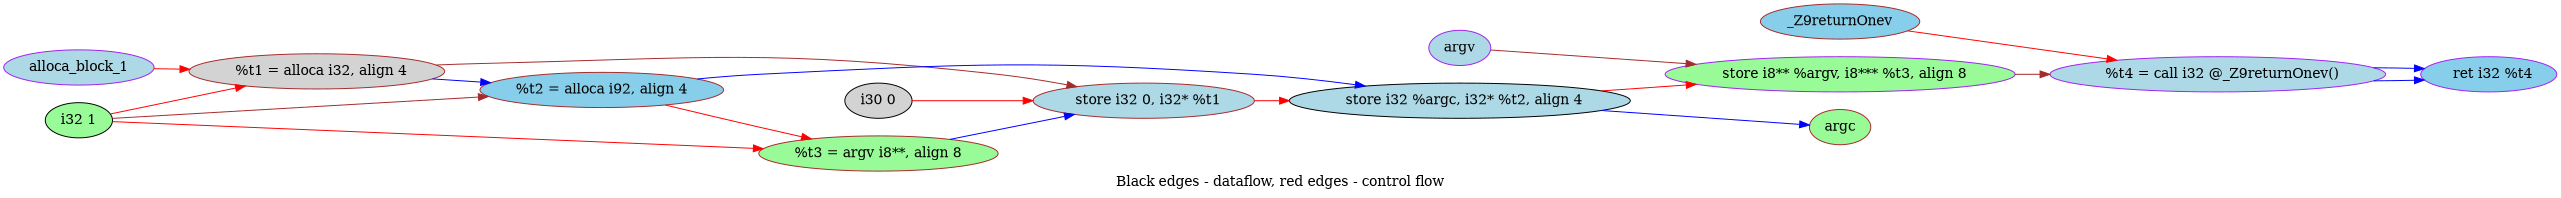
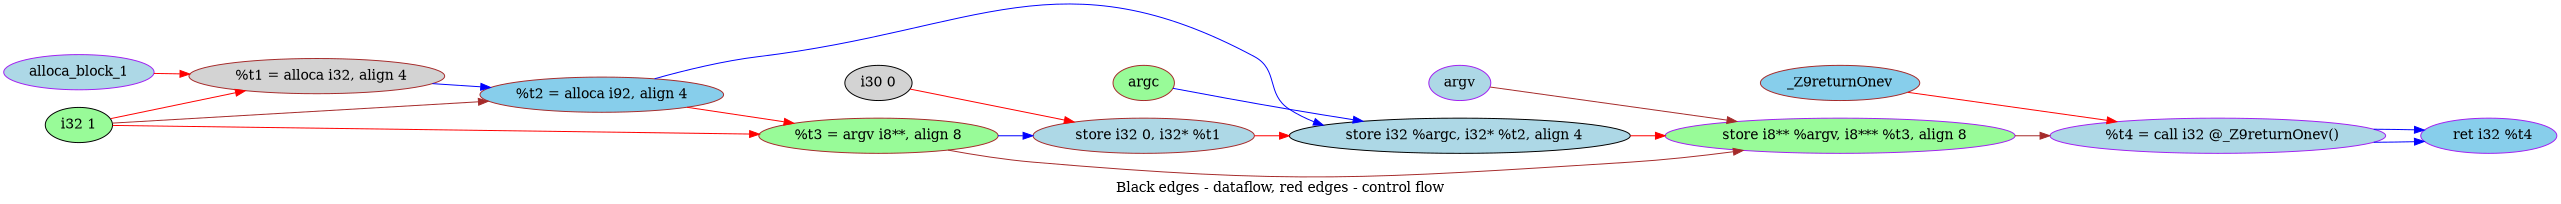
(752, 58) -> none
(1700, 117) -> (1263, 105)
none -> (1340, 177)
